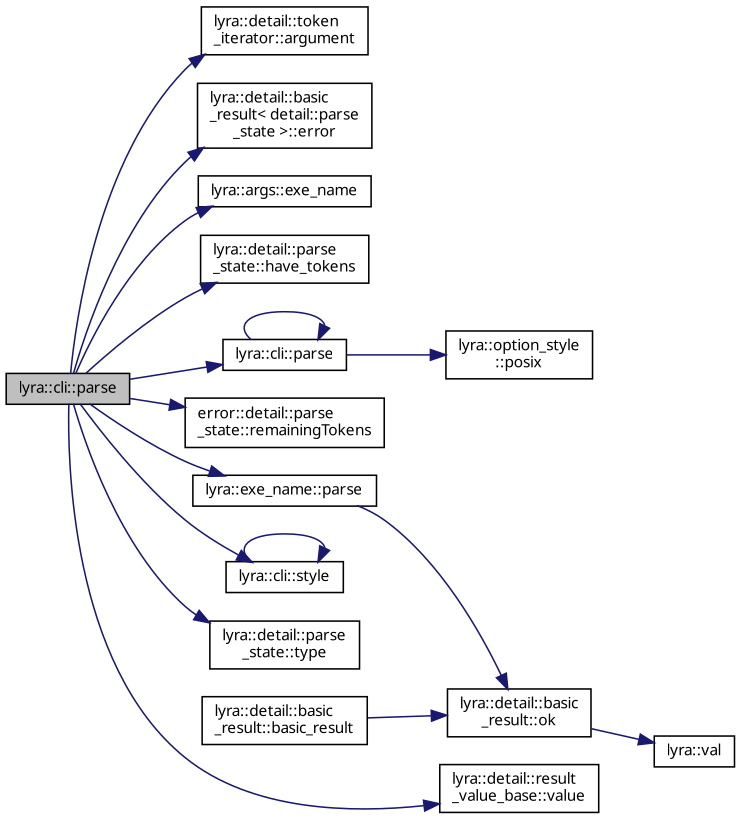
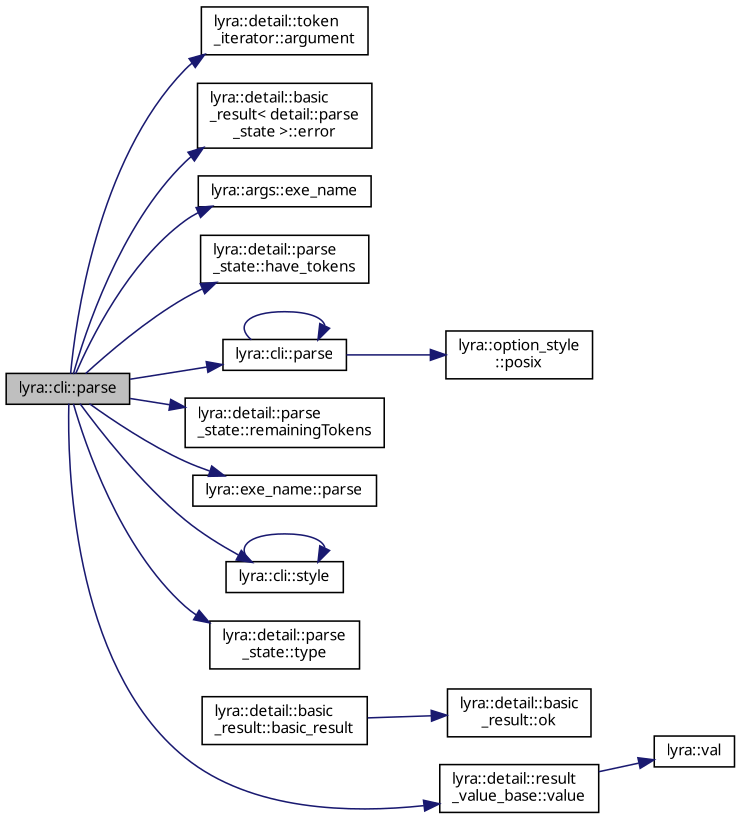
(285, 423) -> (285, 423)
(442, 578) -> none
(615, 734) -> (619, 767)
